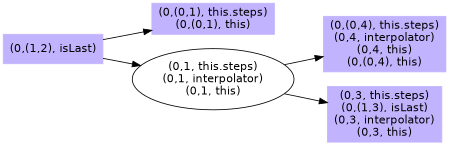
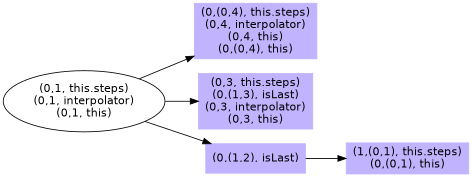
(213, 19) -> (408, 158)
(118, 61) -> (174, 131)
